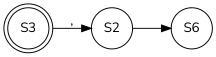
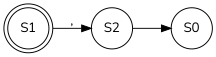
(28, 28) -> (28, 28)
(192, 28) -> (192, 28)
